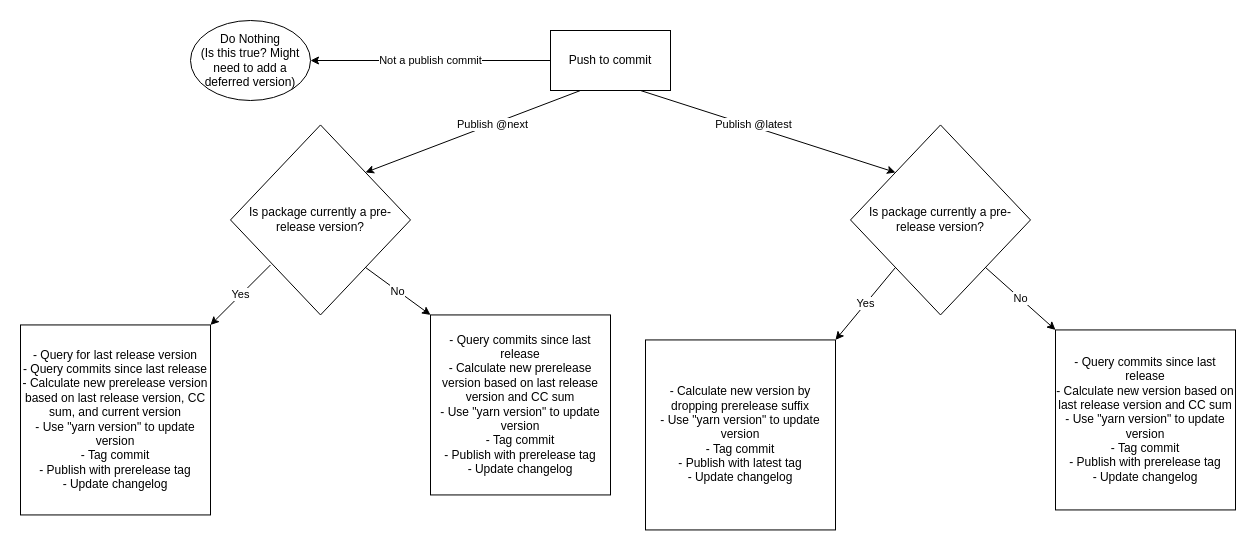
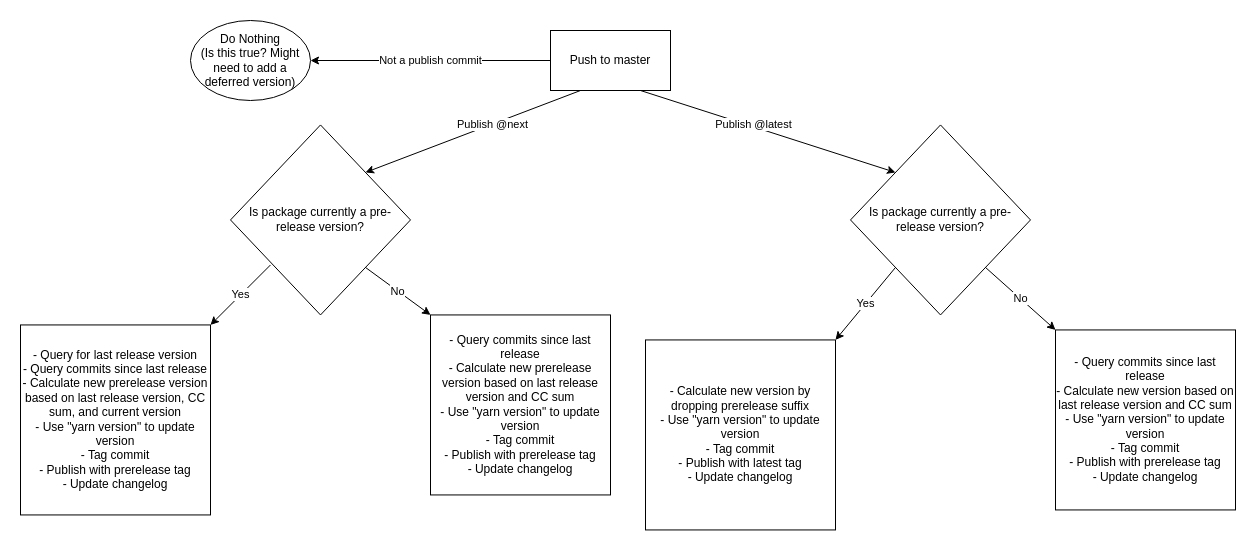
(611, 61) -> (611, 61)
